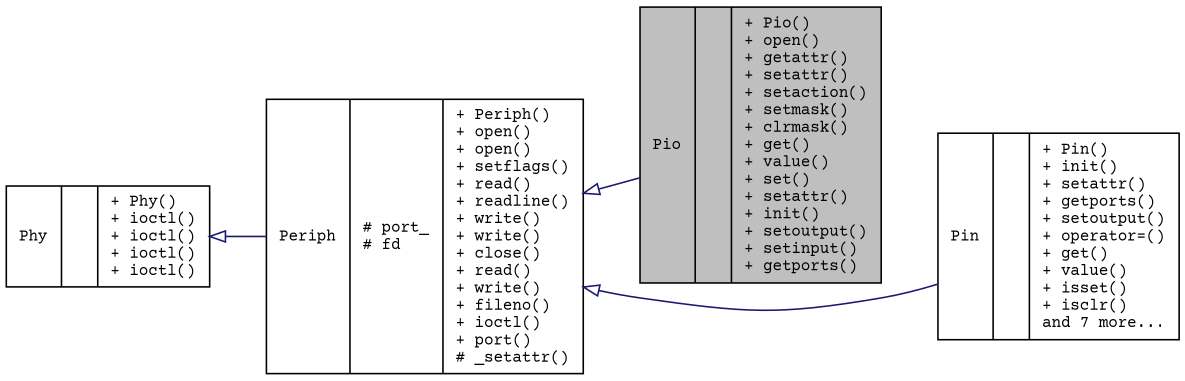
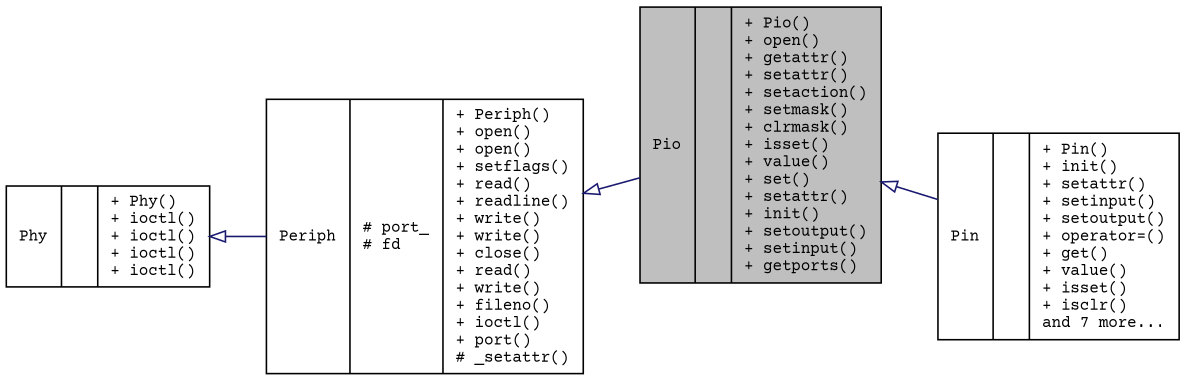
(778, 144) -> (787, 144)
(1100, 201) -> (1100, 201)
(769, 310) -> (917, 193)
